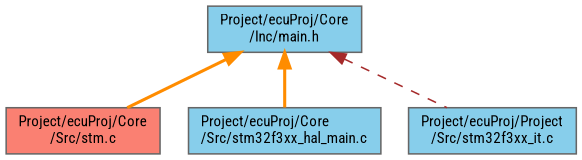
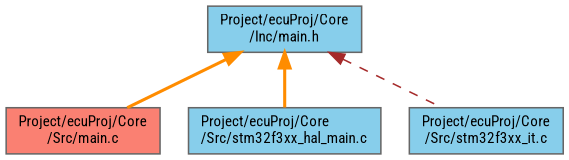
(83, 131) -> (83, 131)
(492, 131) -> (486, 131)
